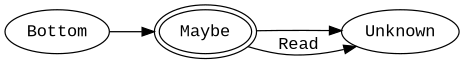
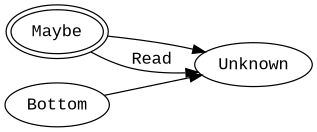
(126, 32) -> (147, 86)
